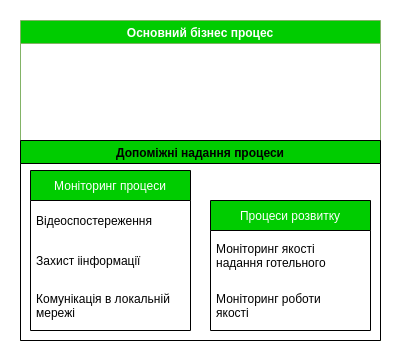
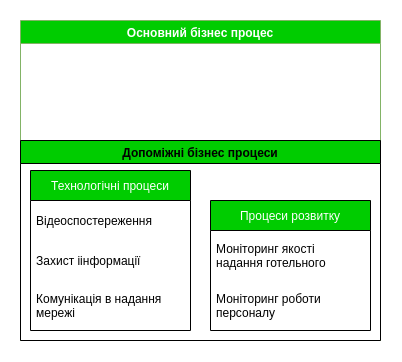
(200, 153) -> (200, 153)
(110, 186) -> (110, 186)
(110, 299) -> (103, 299)
(272, 299) -> (272, 299)
